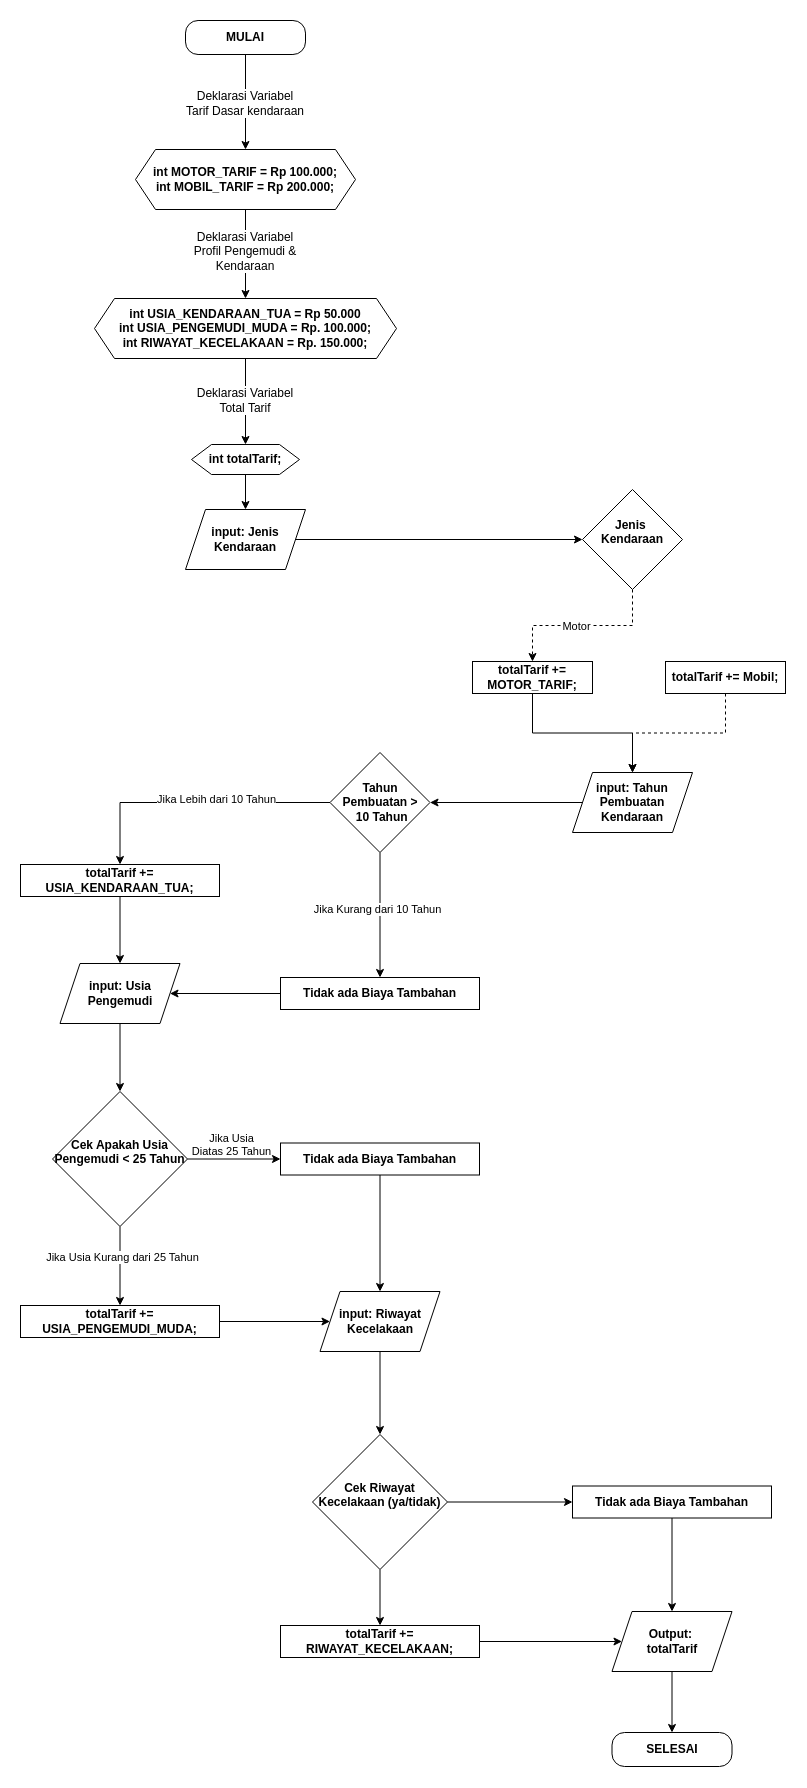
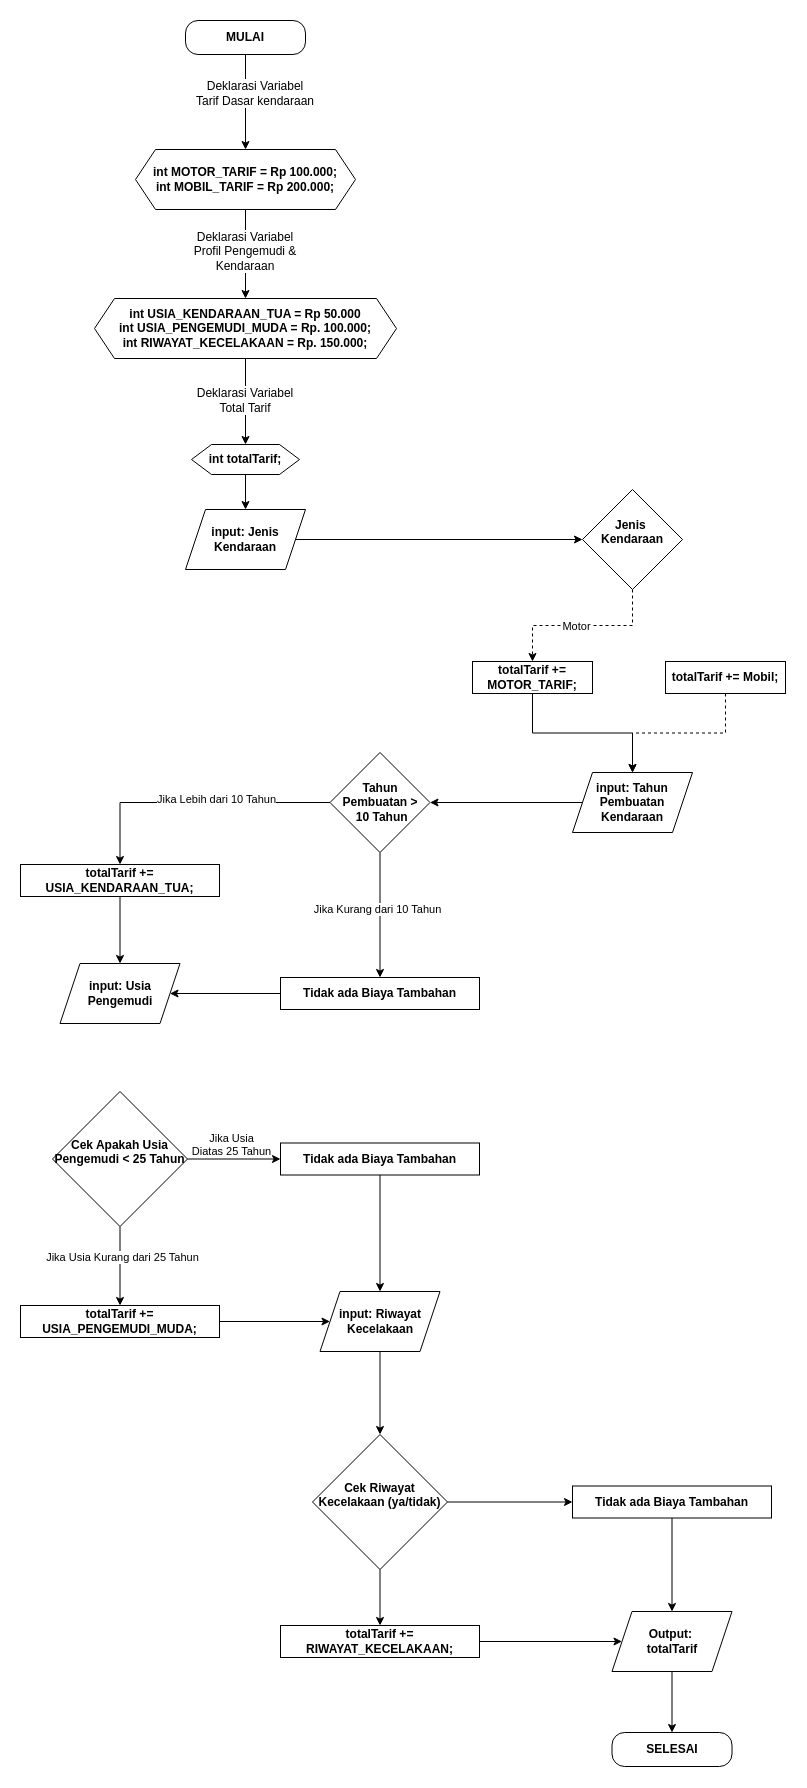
(246, 104) -> (256, 94)
(120, 1054) -> none
